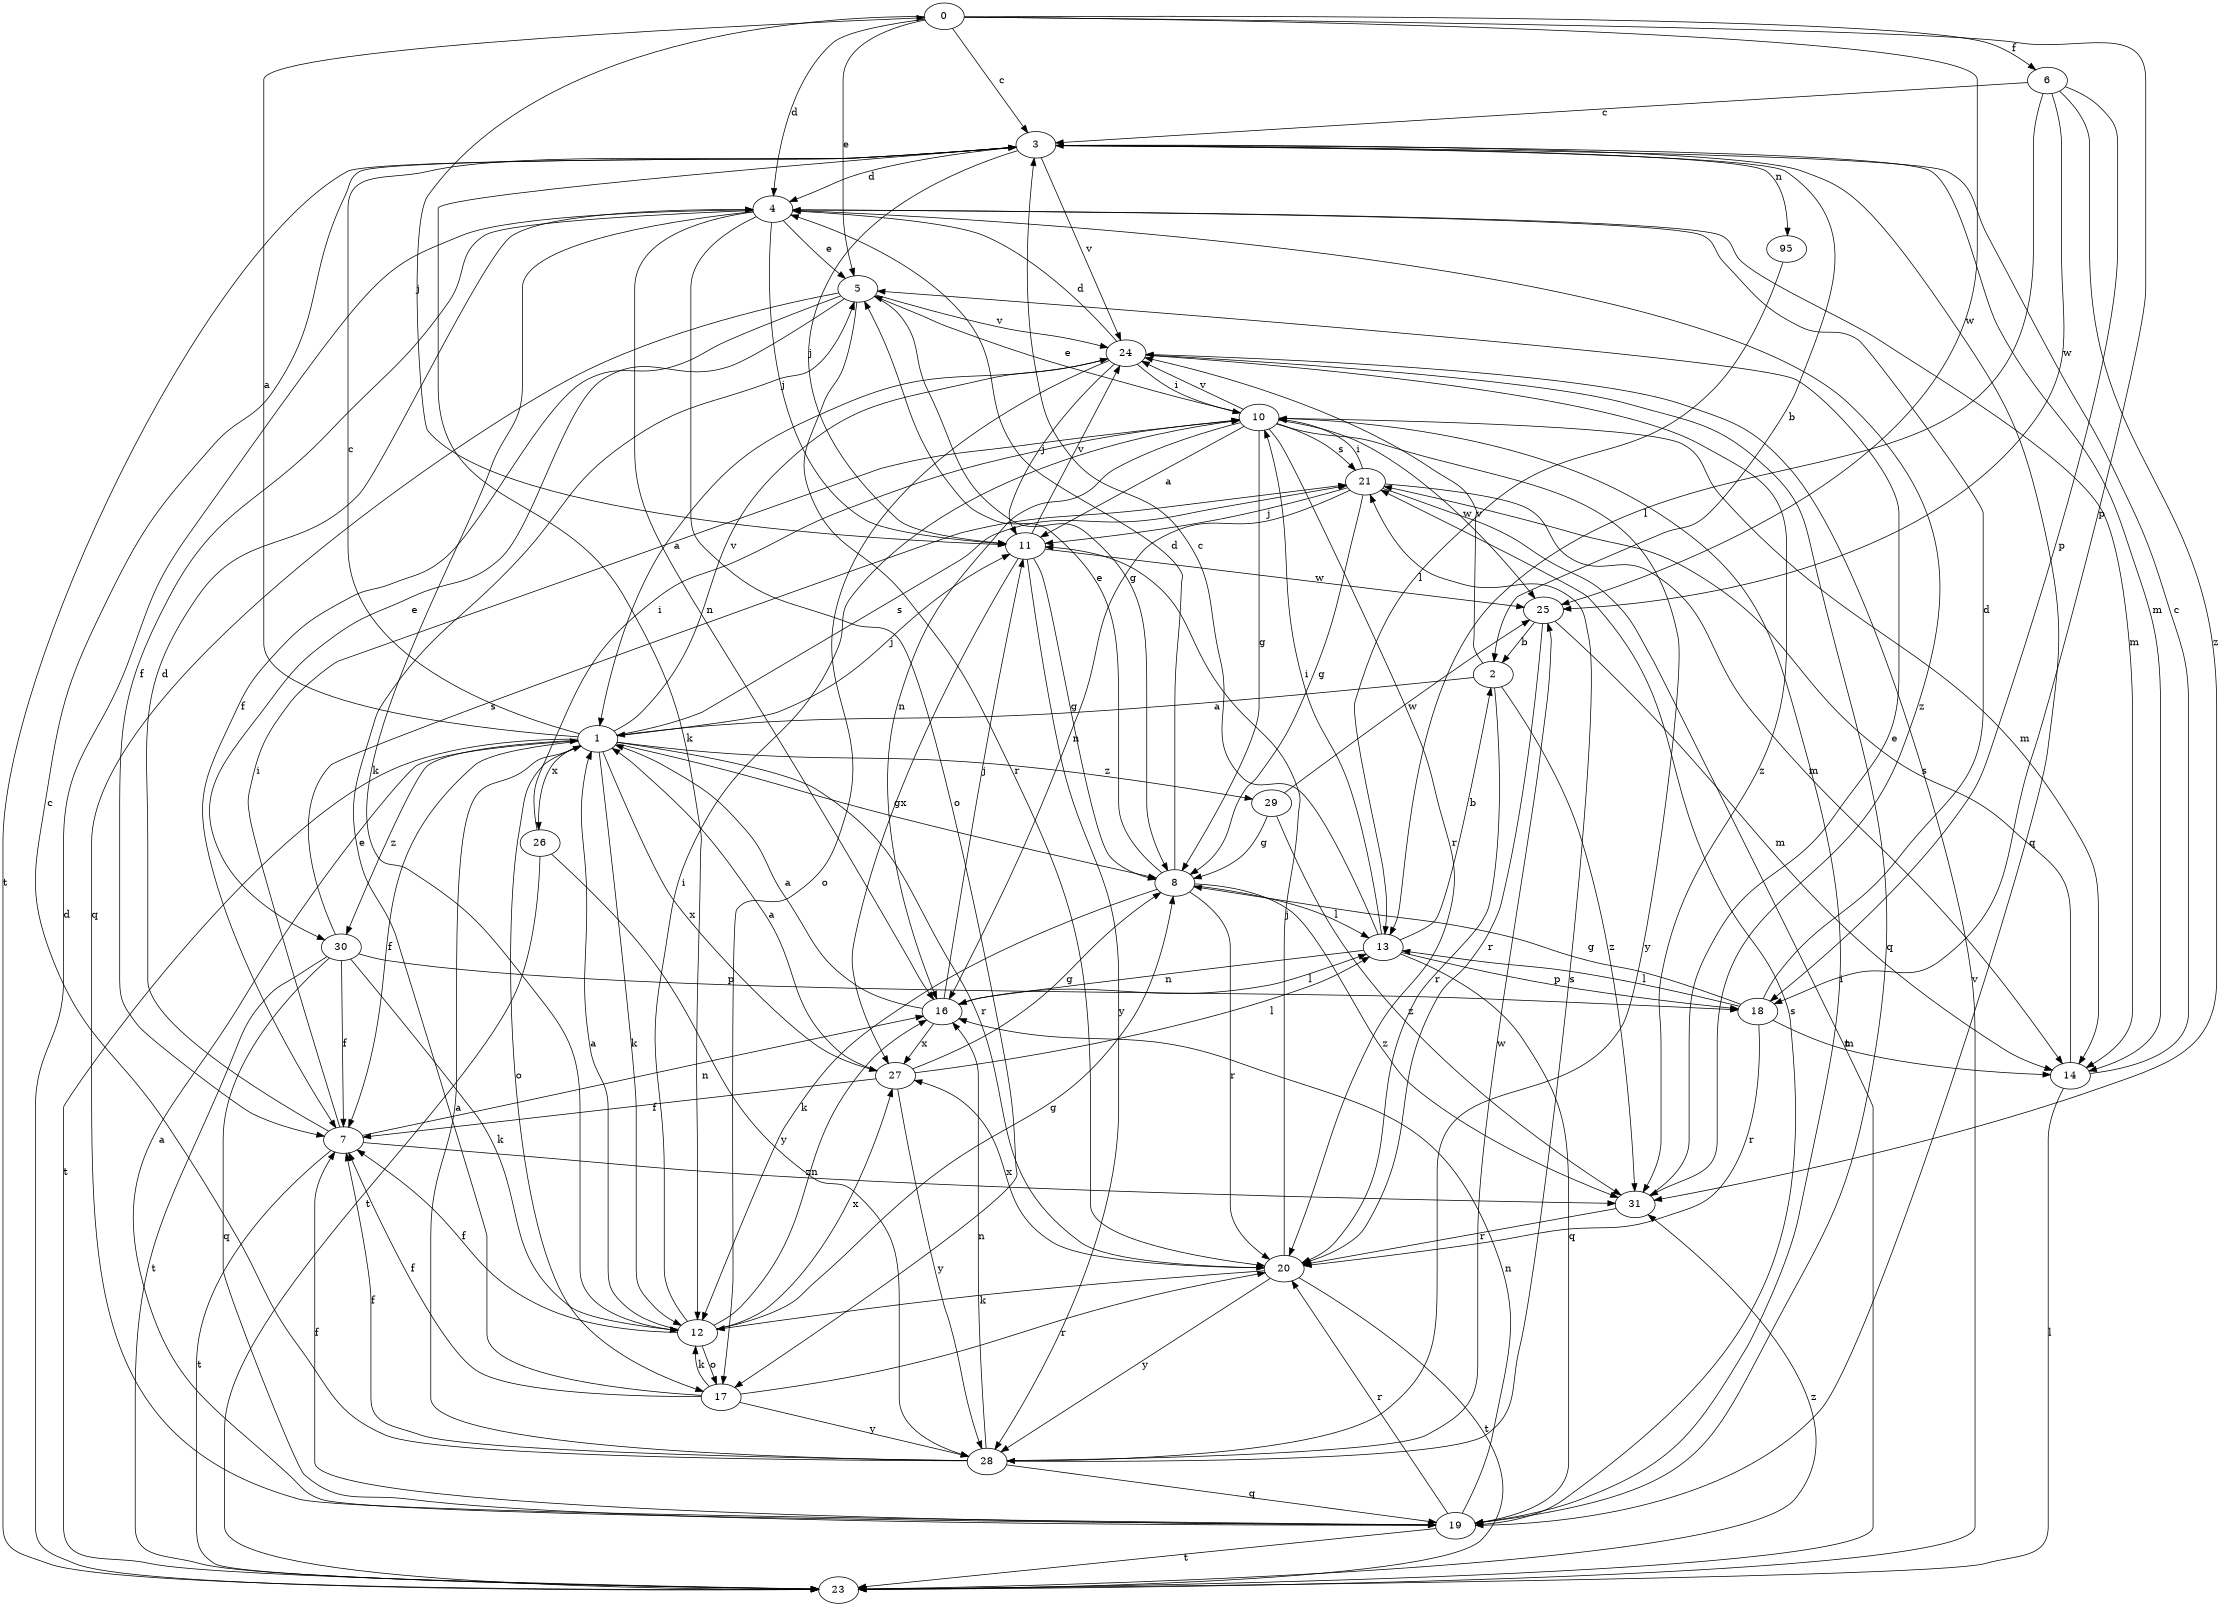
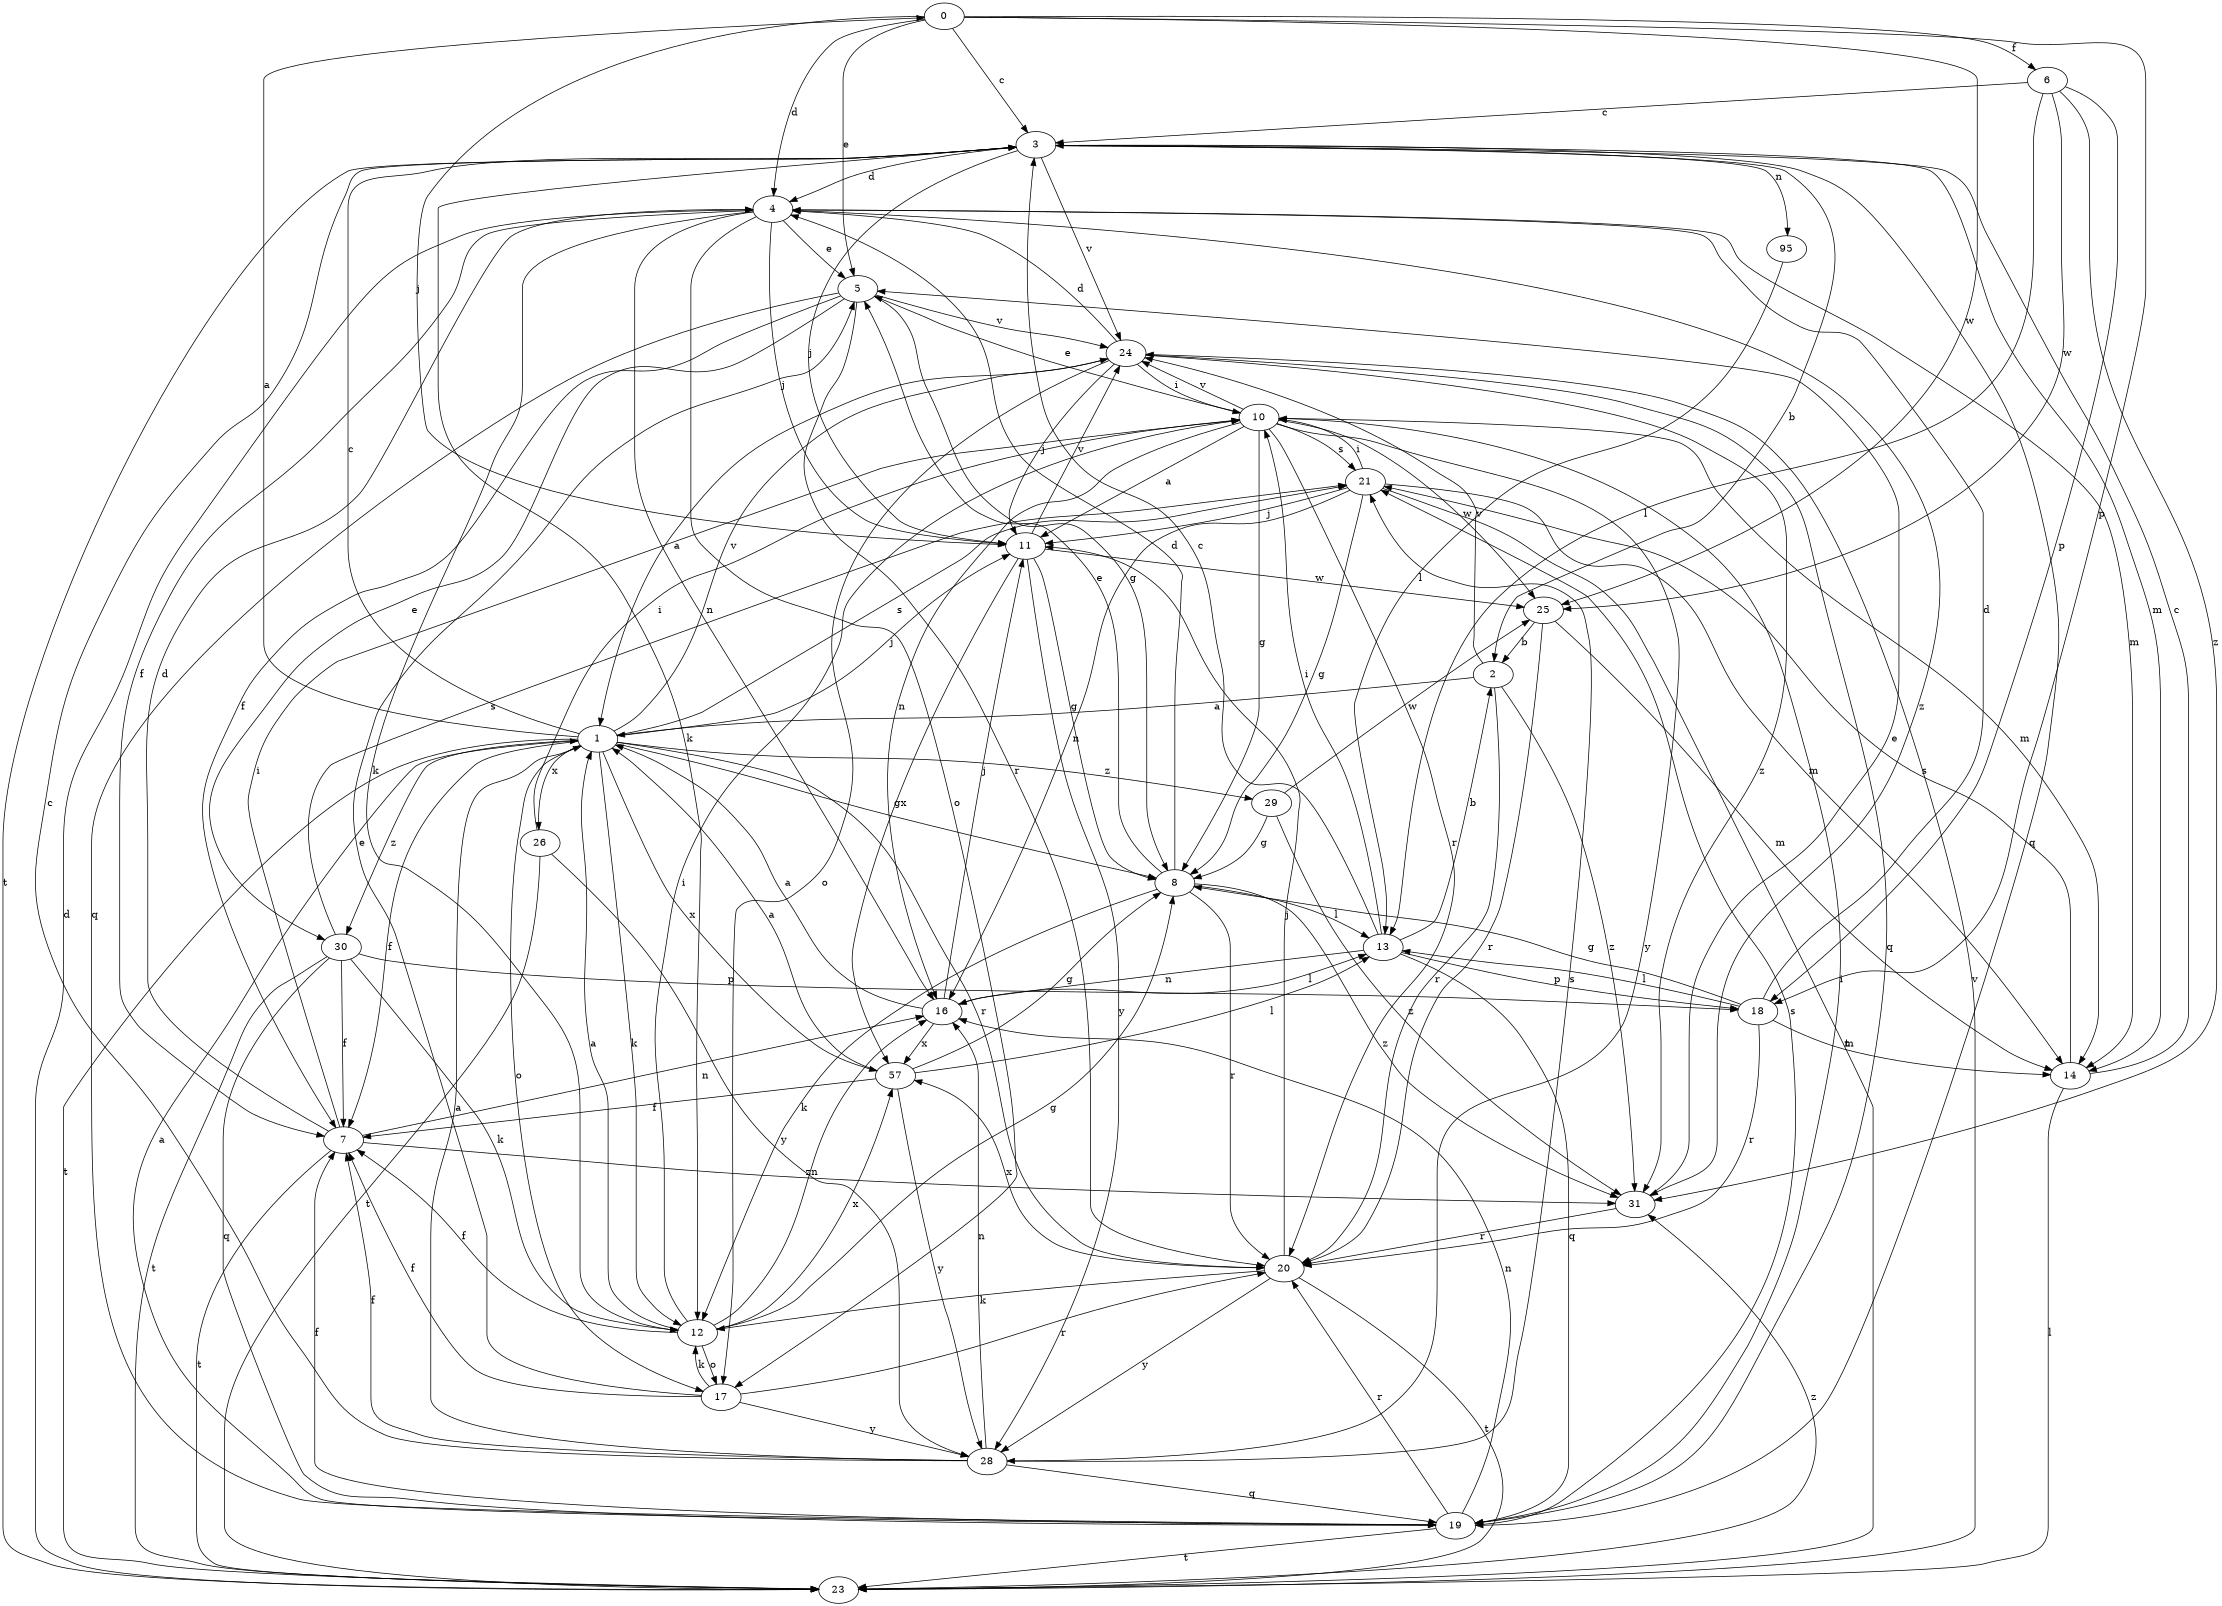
(896, 1076) -> (896, 1076)
(1478, 1252) -> none
